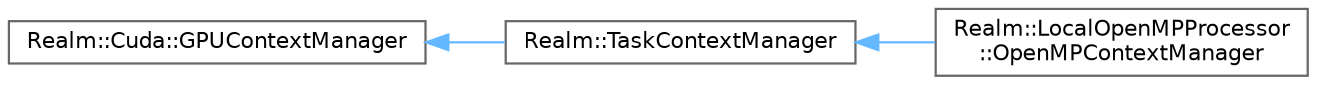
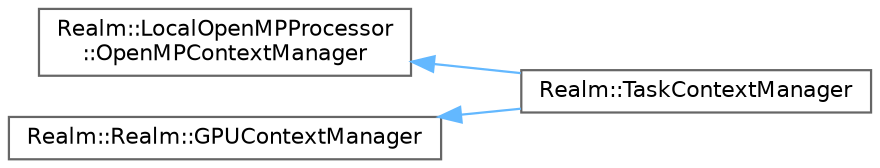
(217, 42) -> (225, 138)
(907, 42) -> (478, 69)
